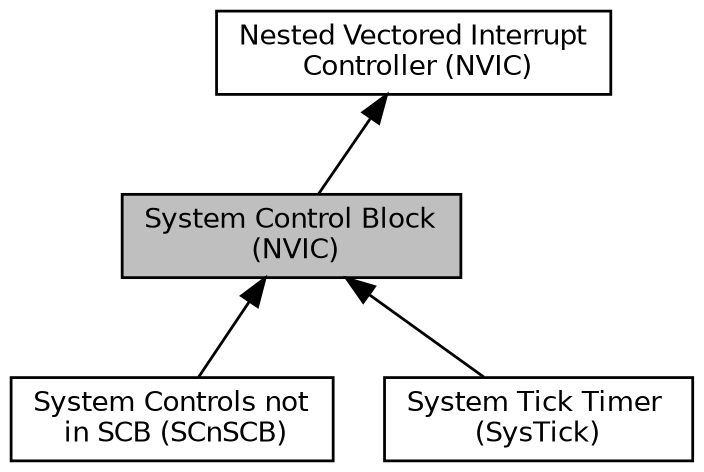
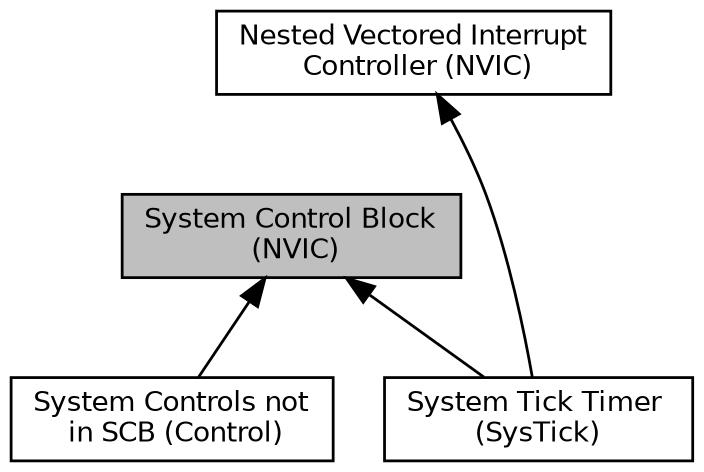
(345, 156) -> (502, 244)
(172, 419) -> (172, 419)
